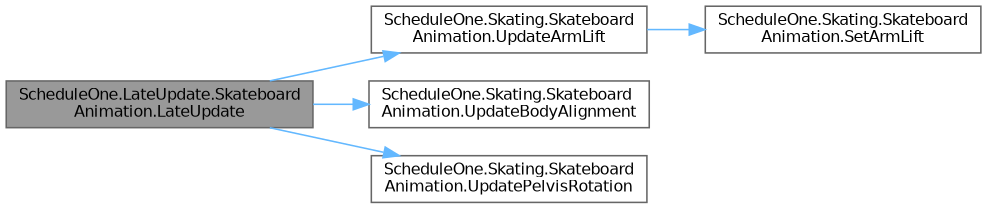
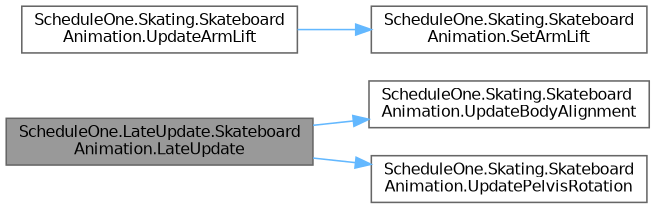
(327, 69) -> none
